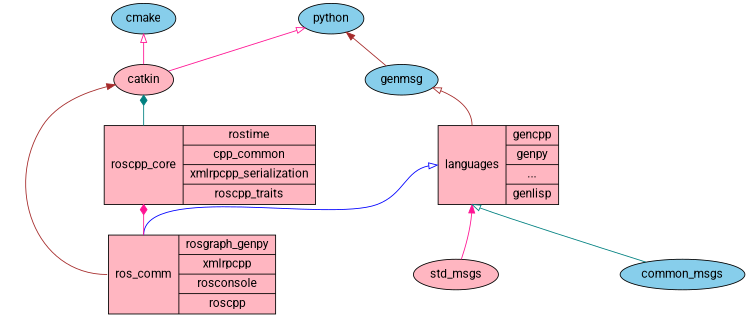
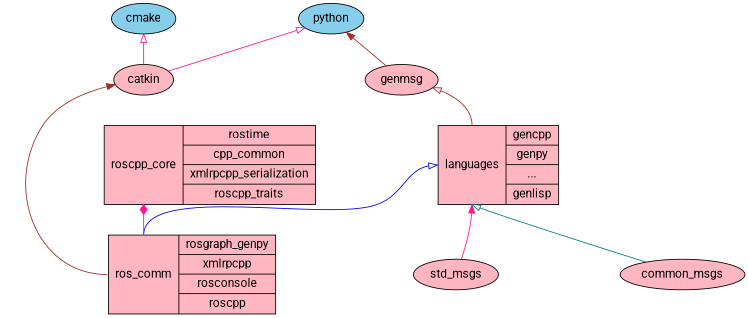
(402, 80) -> (402, 80)
(144, 116) -> none
(683, 275) -> (683, 275)
